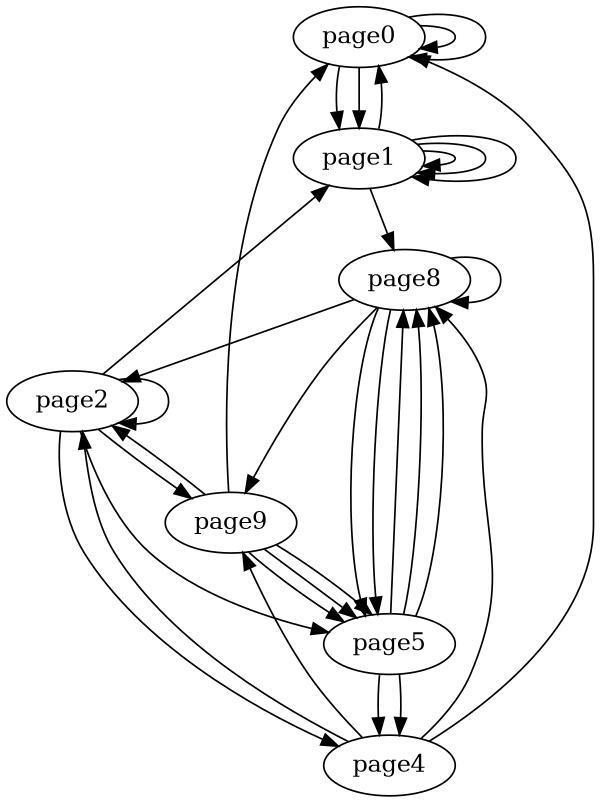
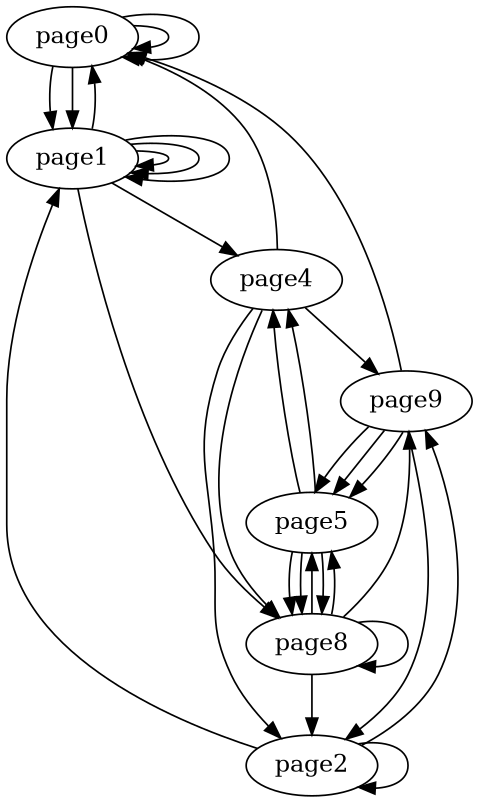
(165, 565) -> none
(142, 622) -> (167, 215)
